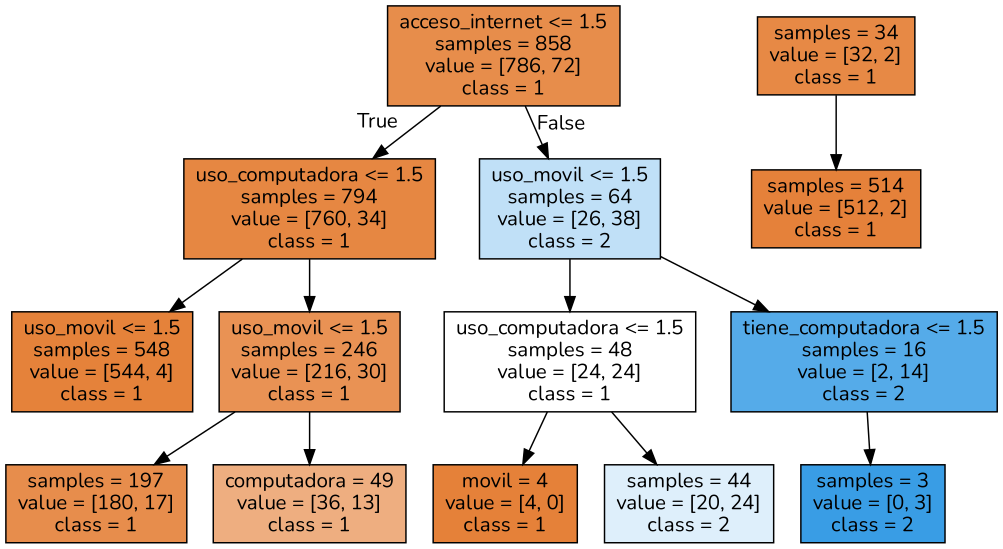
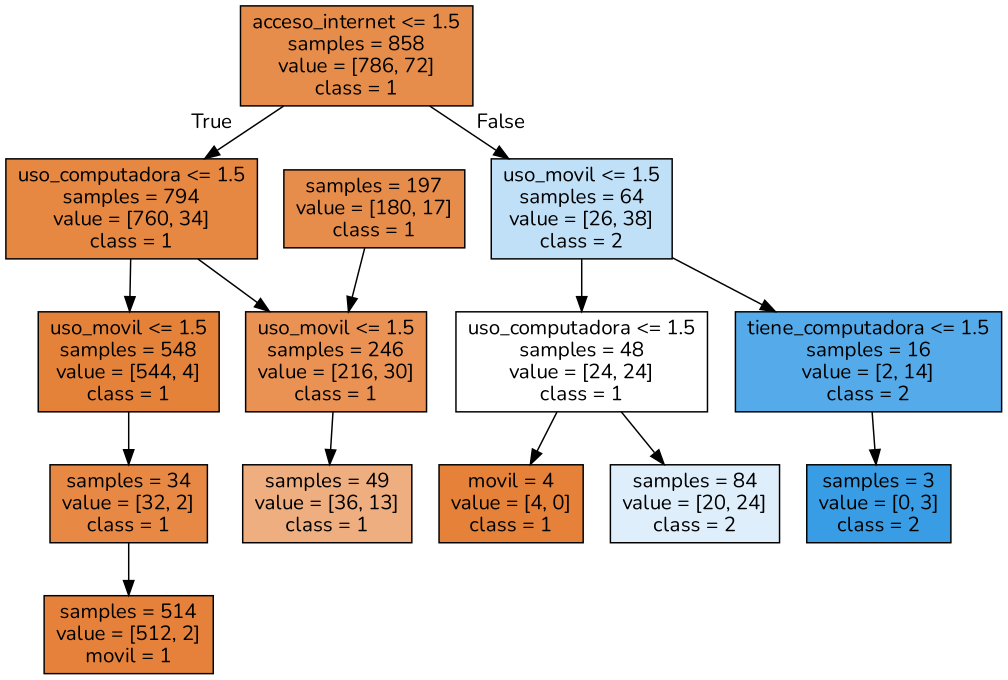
(836, 209) -> (129, 635)
none -> (129, 431)
(201, 434) -> (358, 273)
(310, 504) -> (327, 504)
(689, 504) -> (695, 504)
